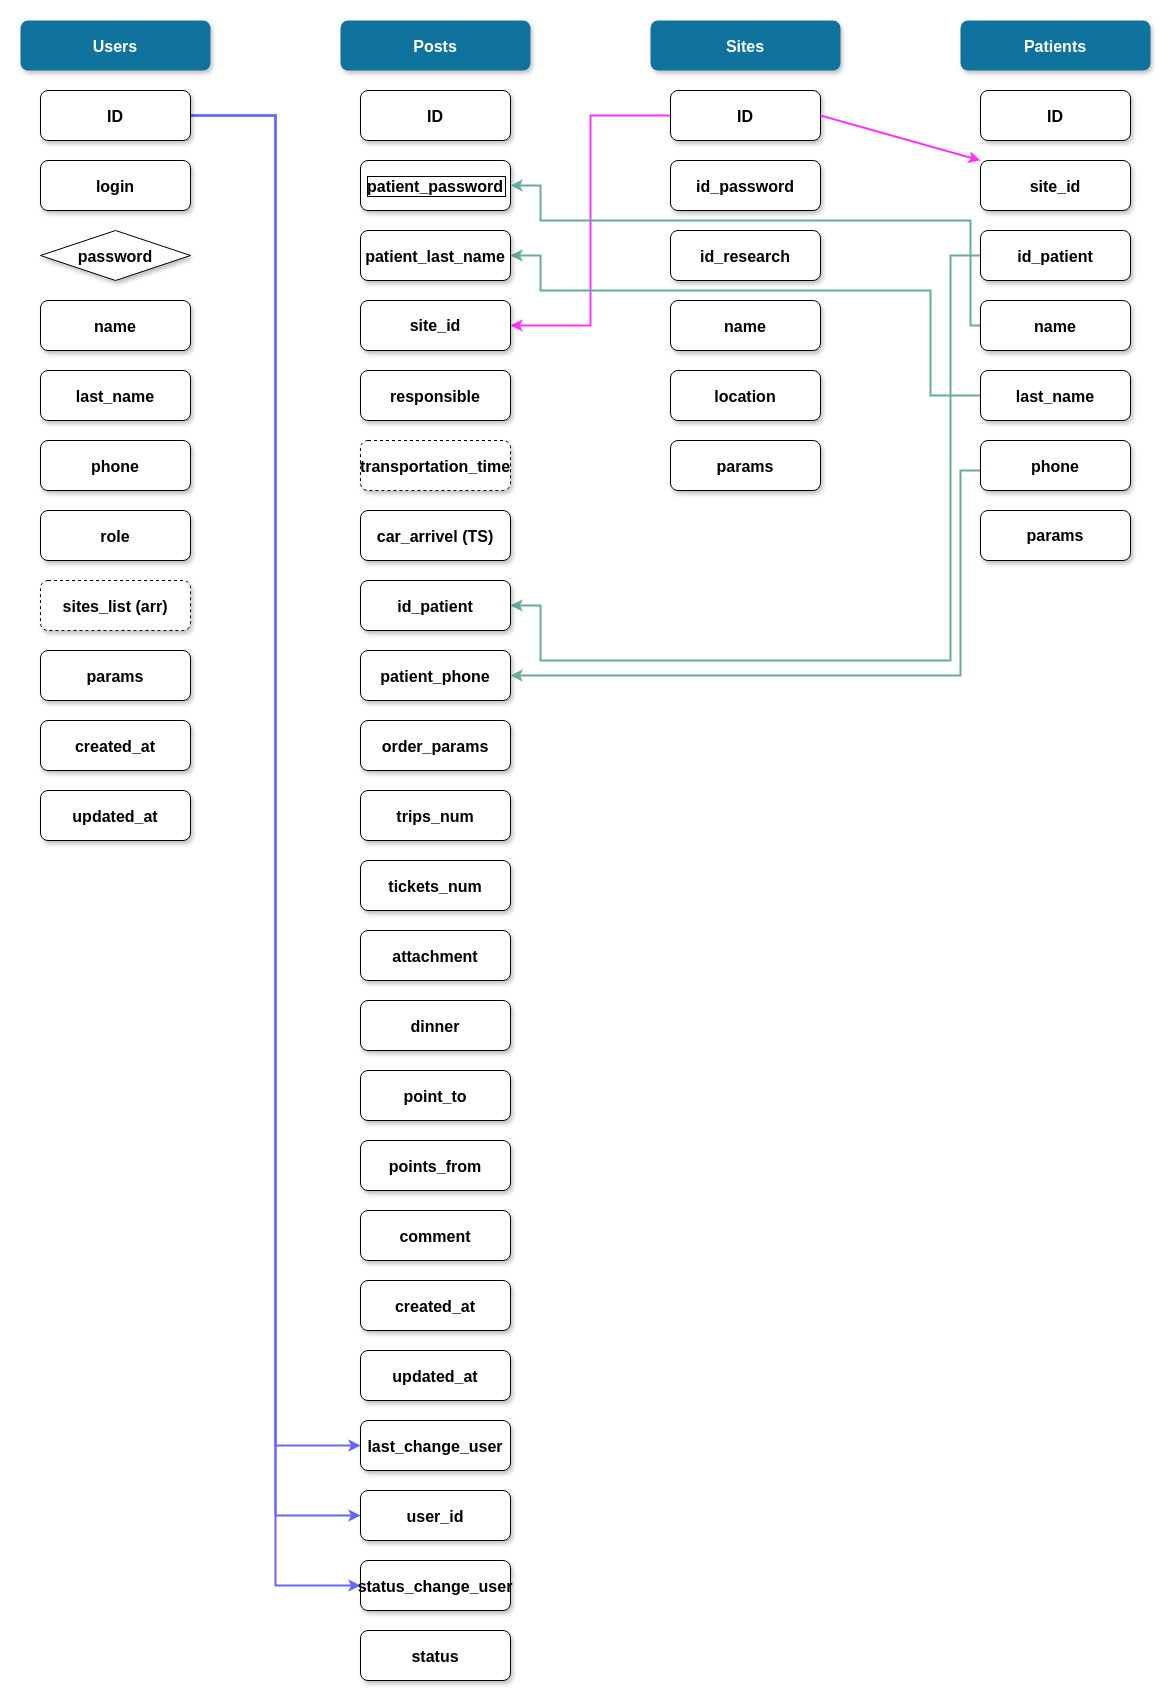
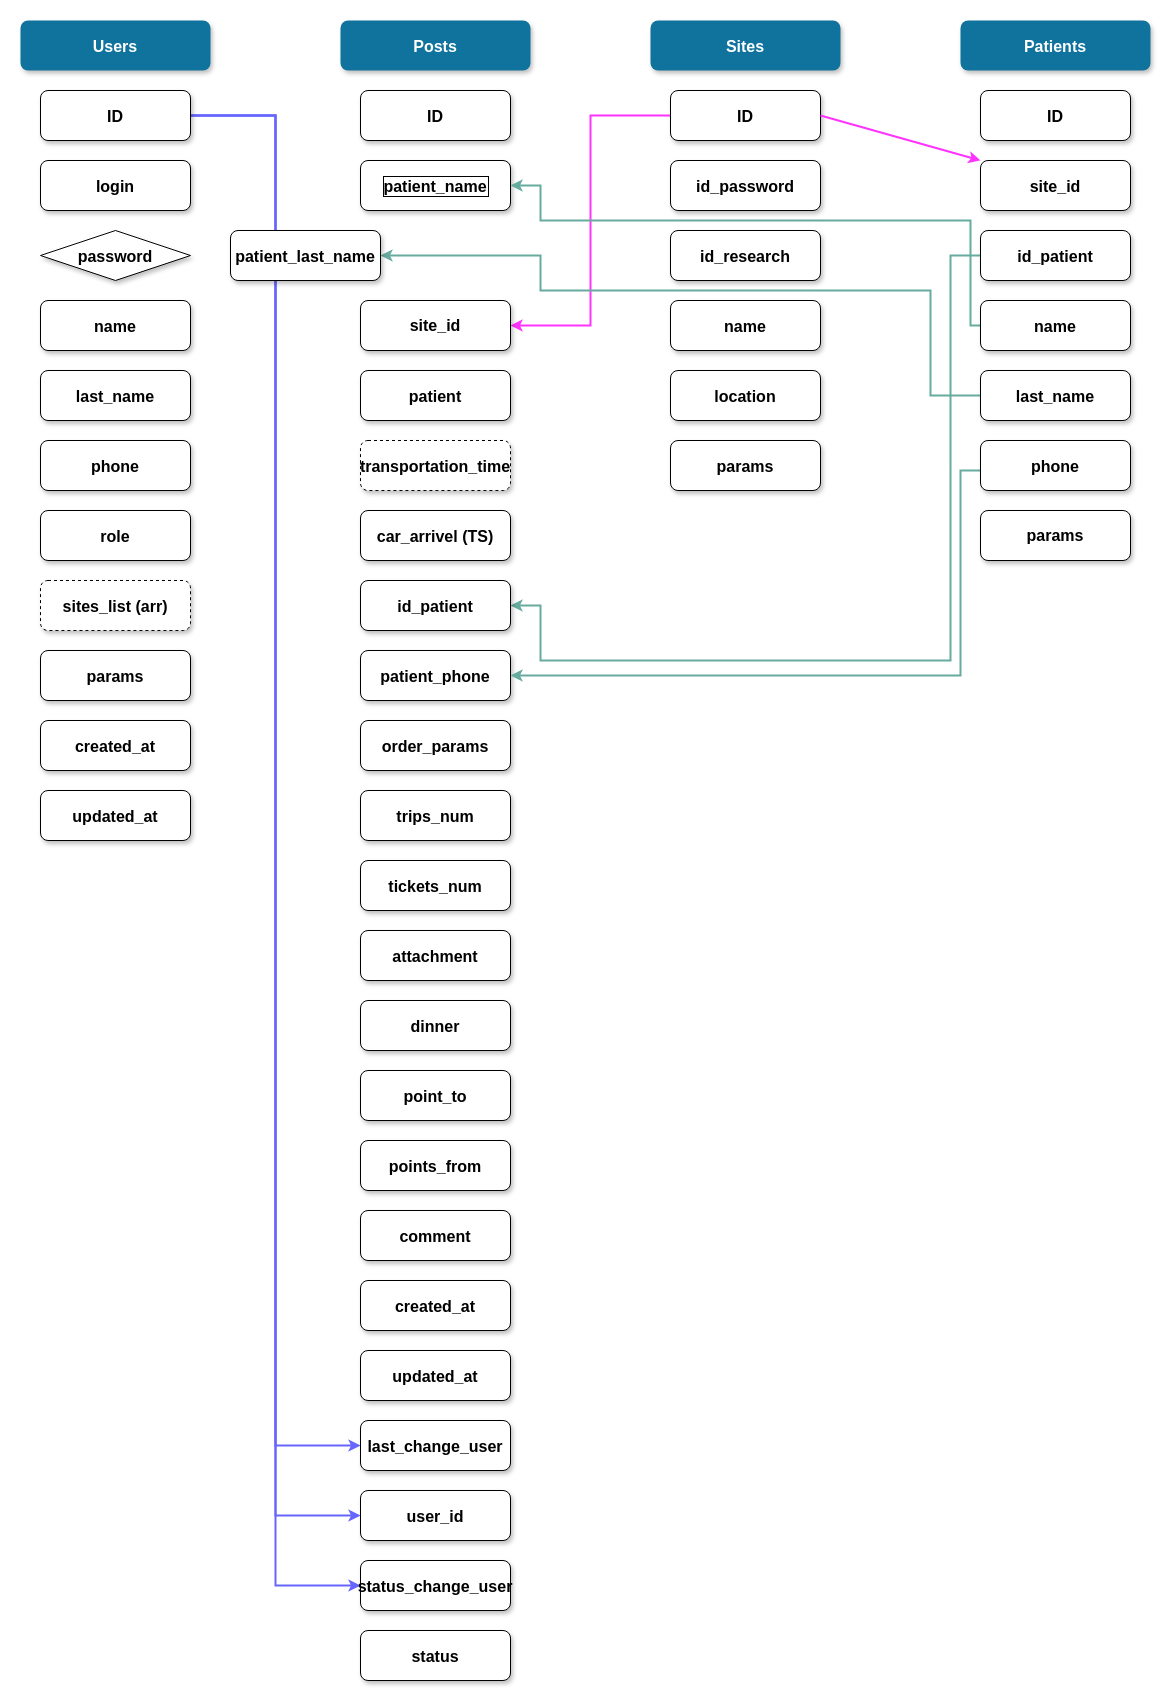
(435, 187) -> (435, 187)
(436, 256) -> (306, 256)
(435, 397) -> (435, 397)
